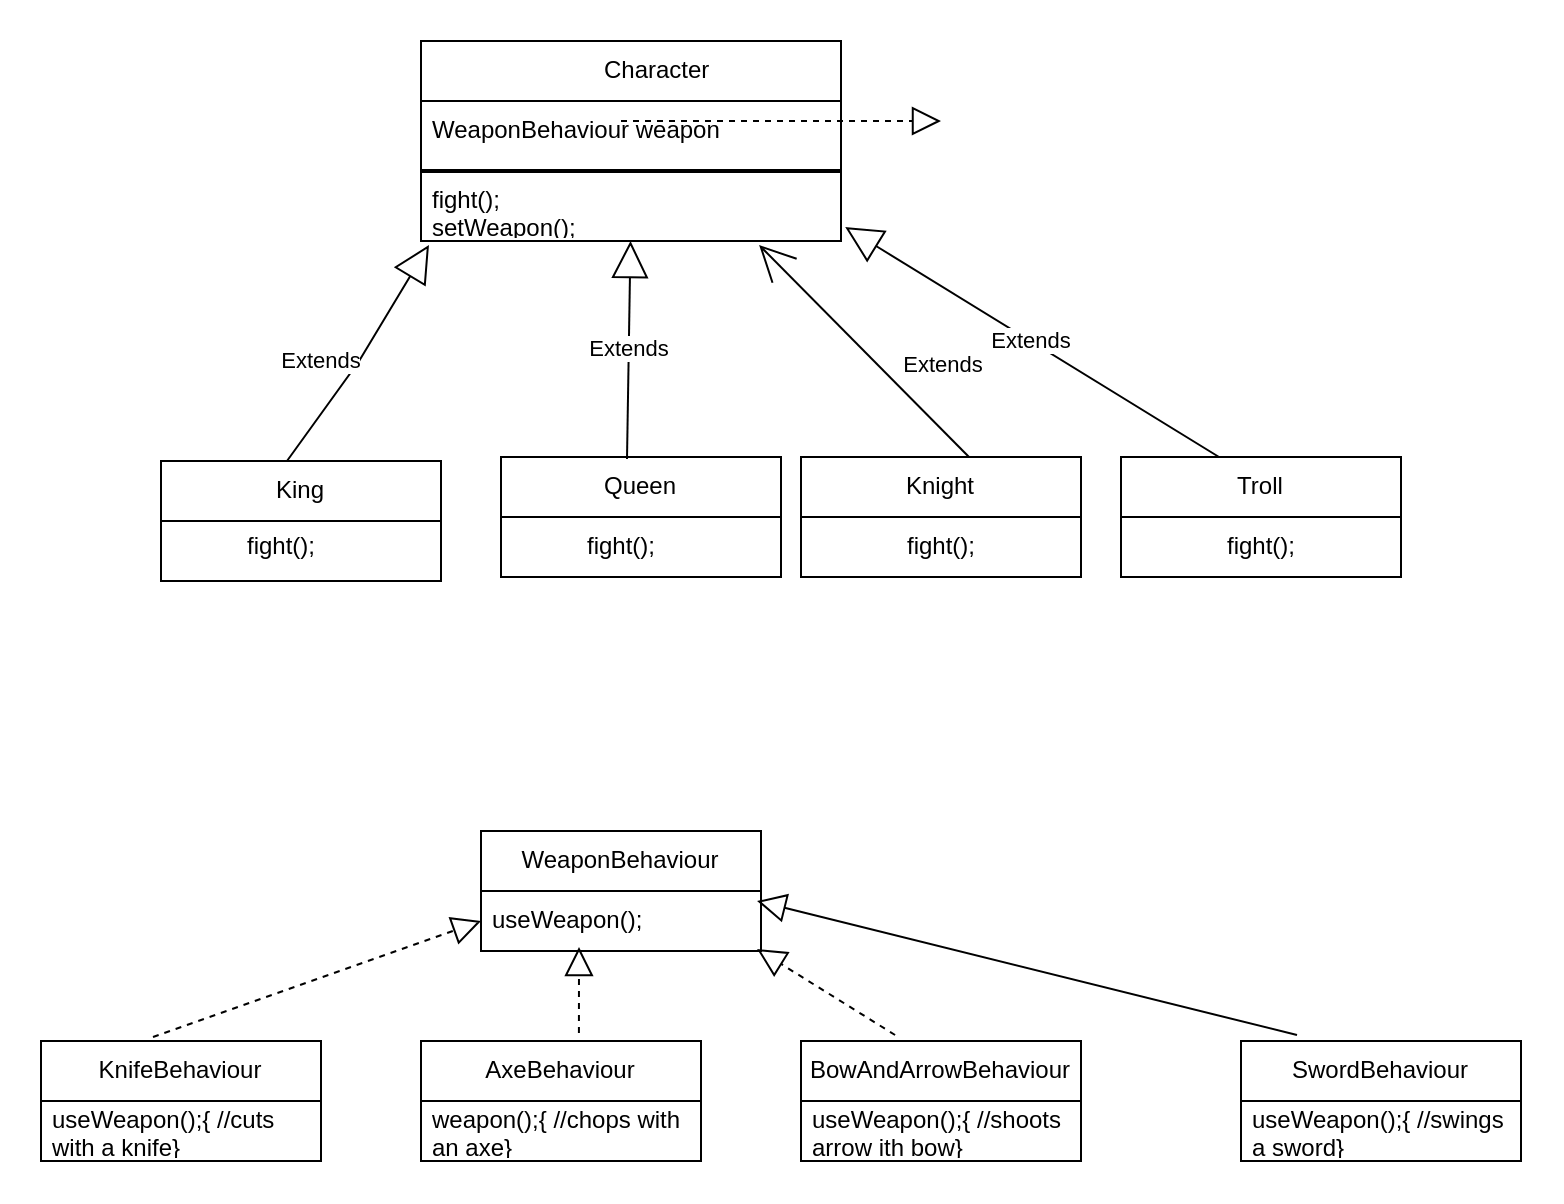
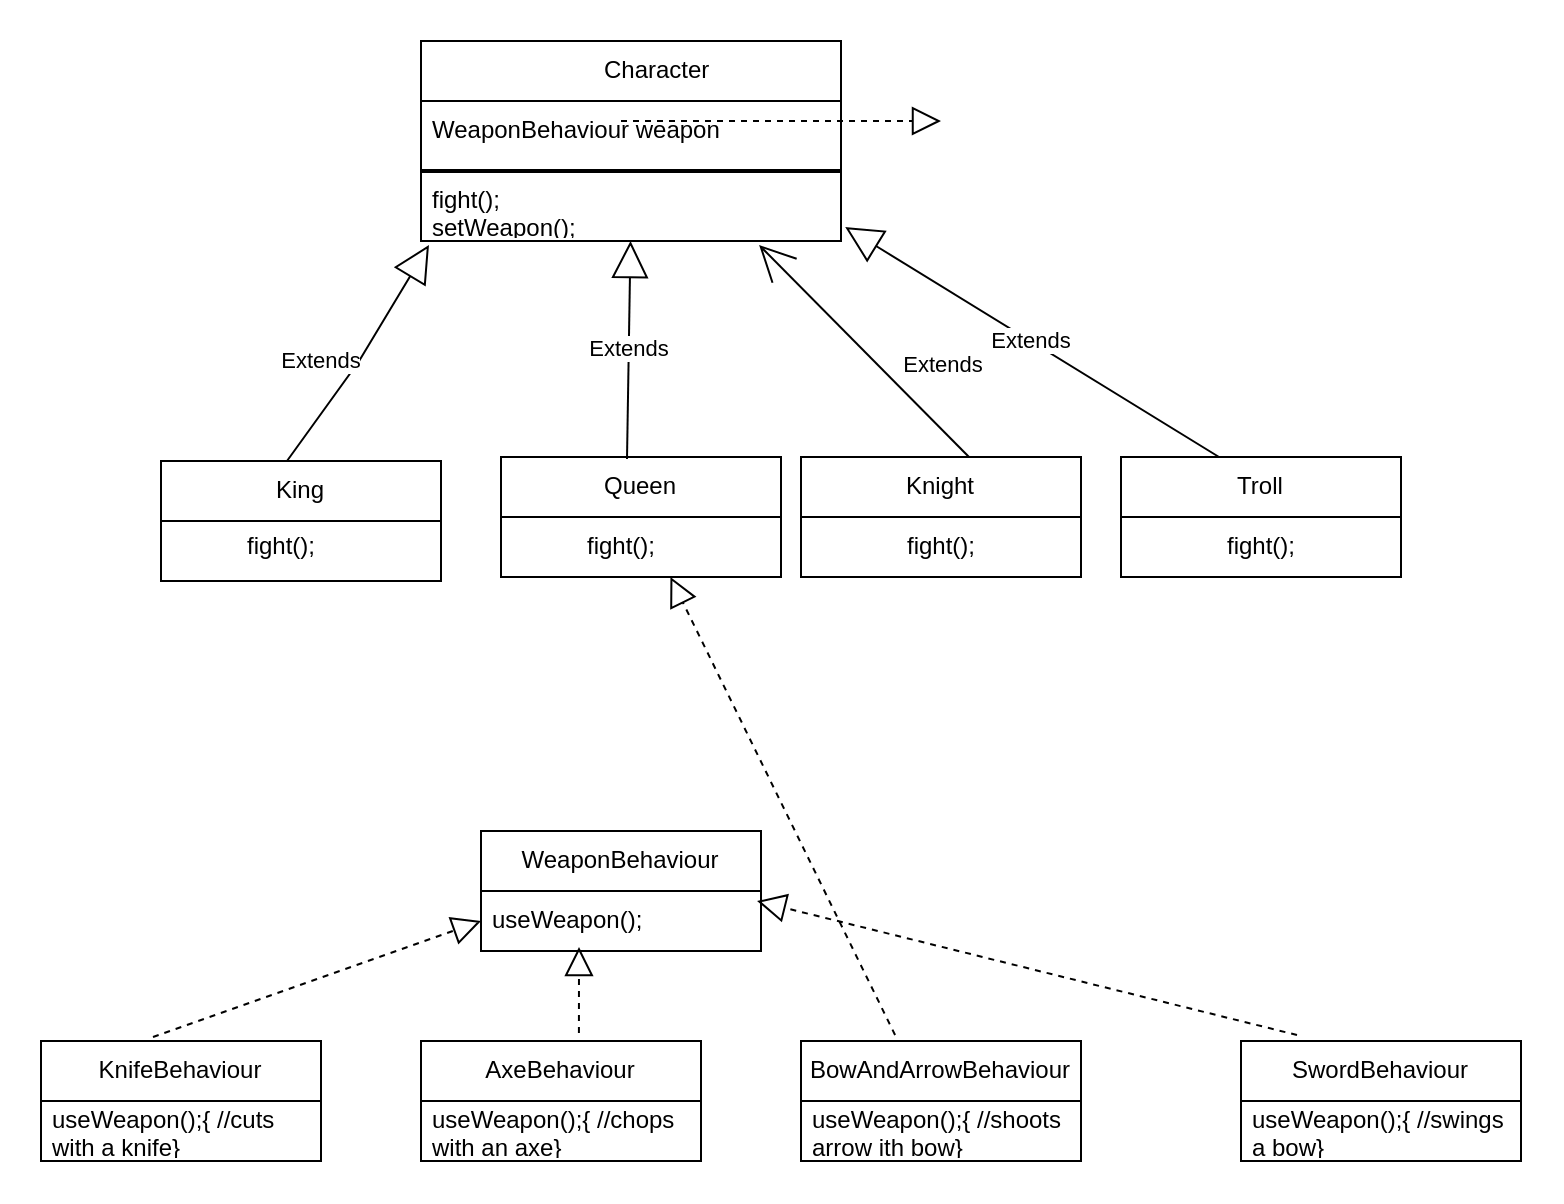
(1068, 978) -> (1068, 978)
(838, 999) -> (760, 760)
(563, 1131) -> (563, 1131)
(1383, 1131) -> (1383, 1131)
